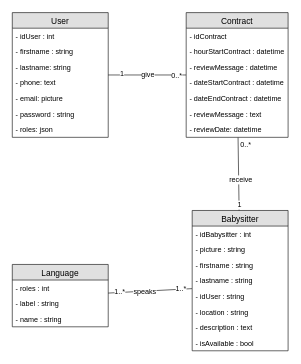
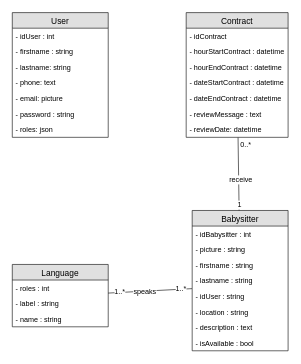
(236, 67) -> (241, 67)
(147, 75) -> none
